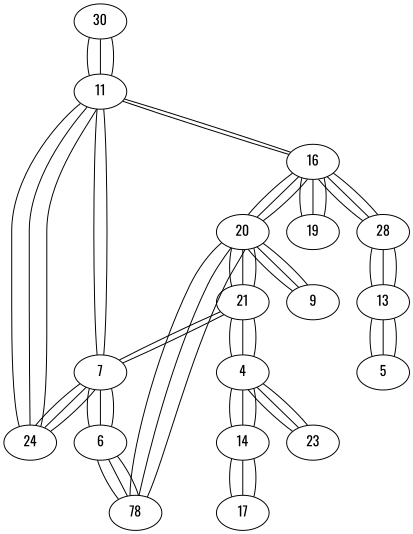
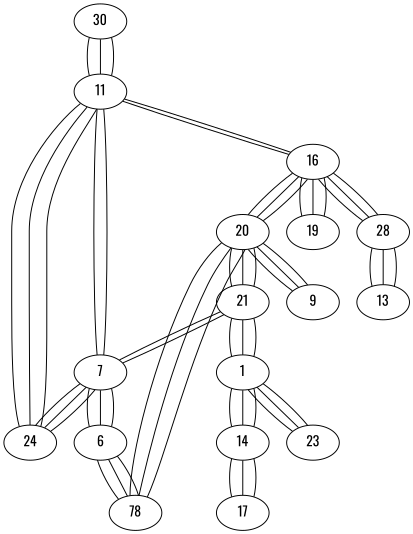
(243, 372) -> (243, 372)
(383, 372) -> none
